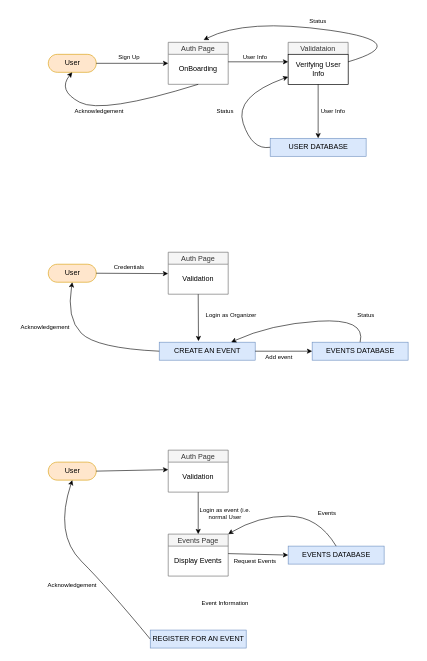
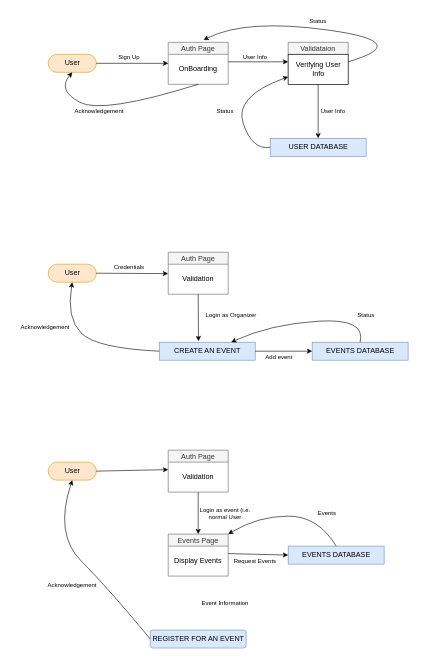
(198, 639) -> (198, 639)
